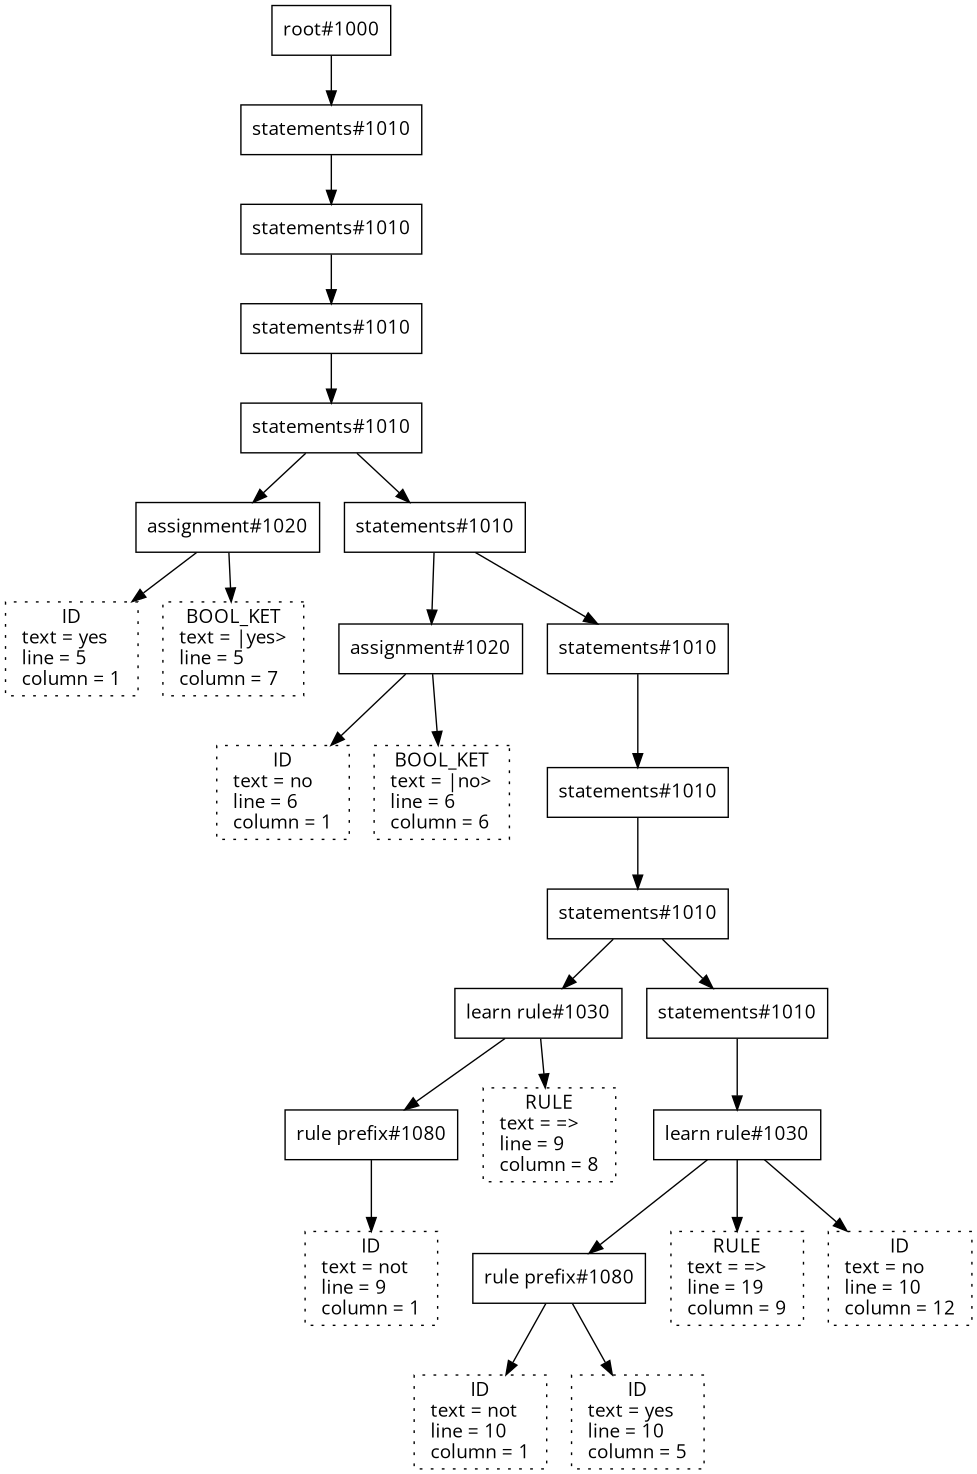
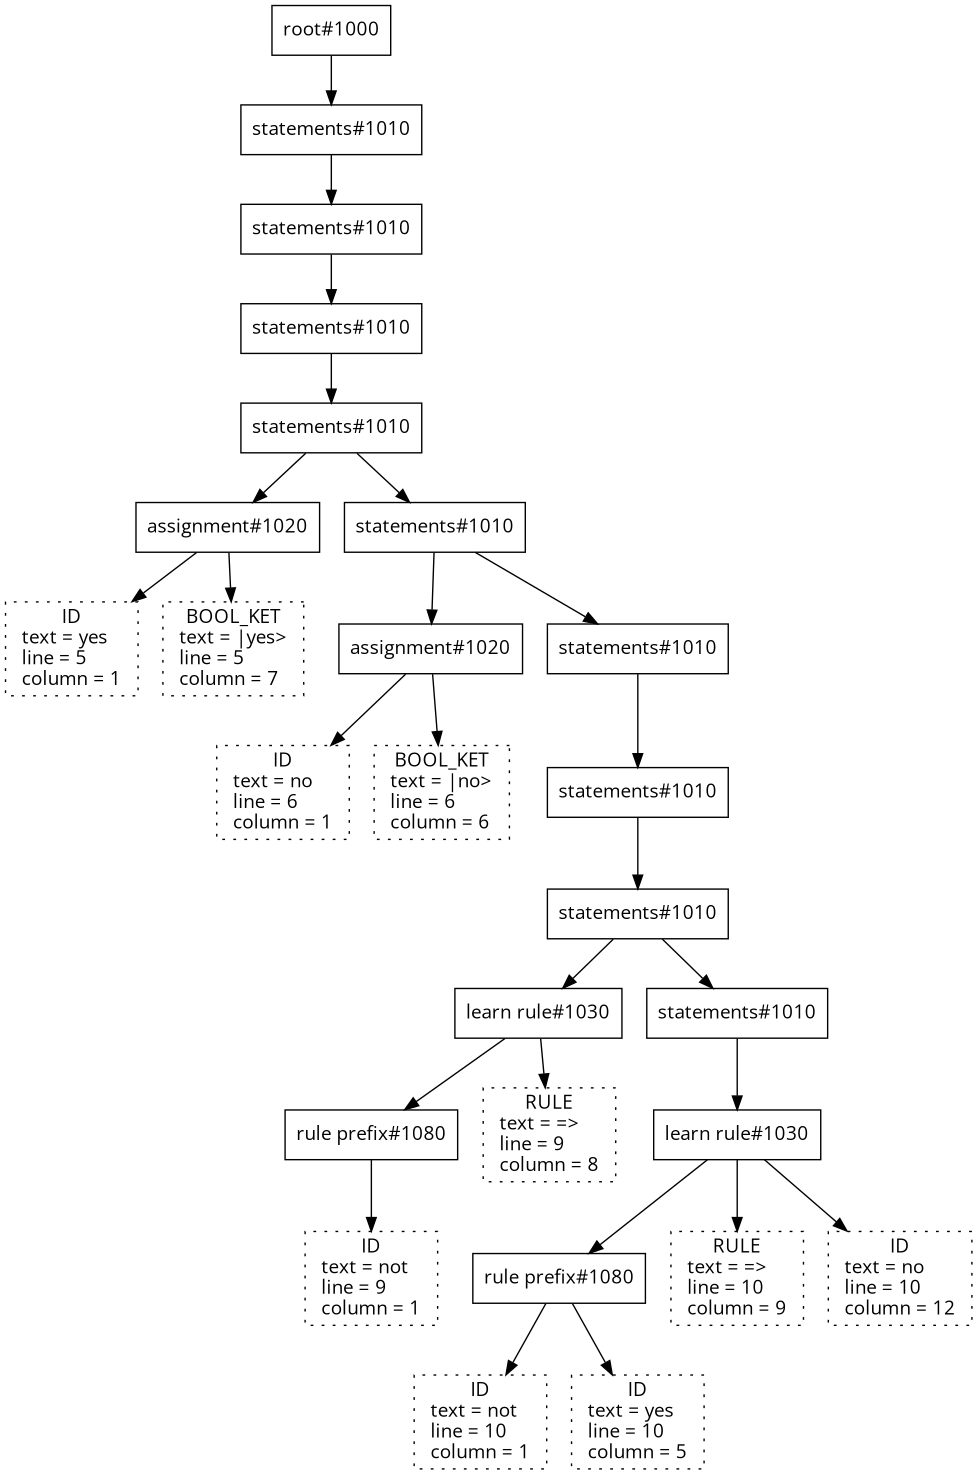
(737, 1278) -> (737, 1278)
